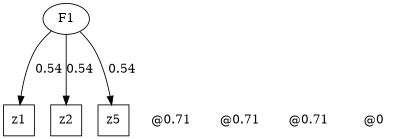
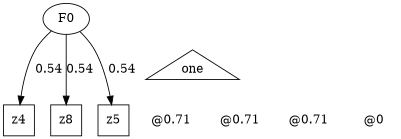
(66, 19) -> (66, 19)
none -> (193, 70)
(19, 120) -> (19, 120)
(66, 120) -> (66, 120)
